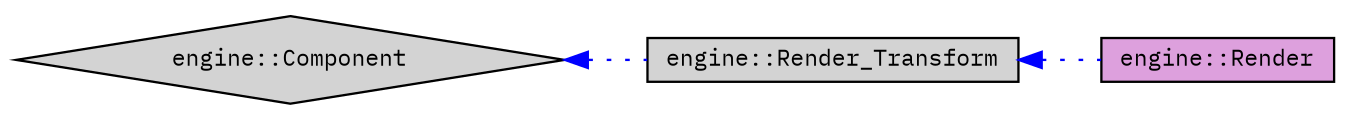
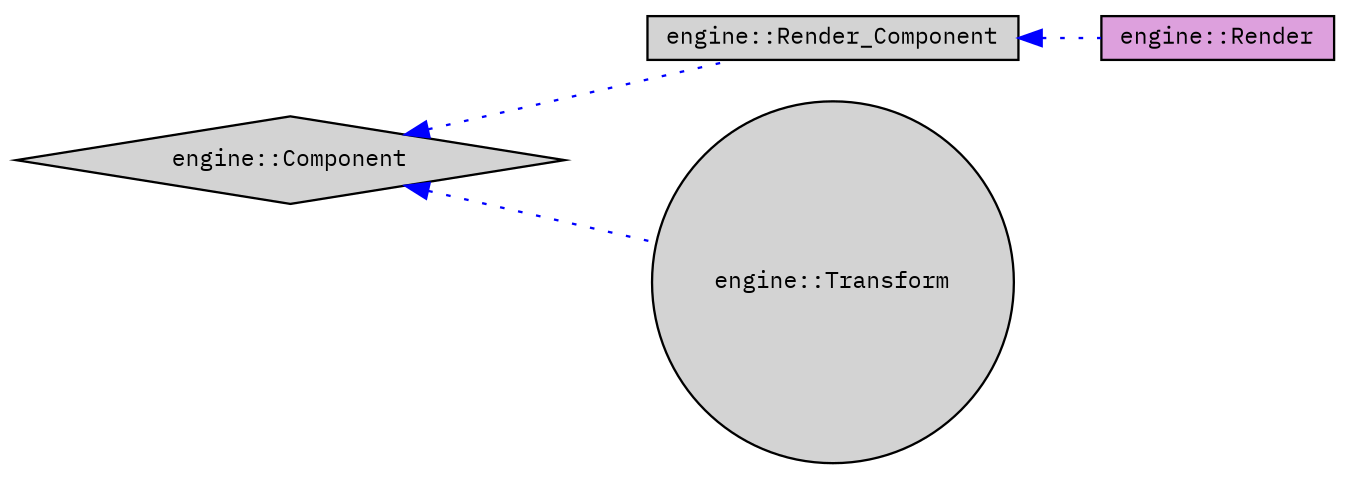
(833, 60) -> (833, 38)
none -> (833, 282)
